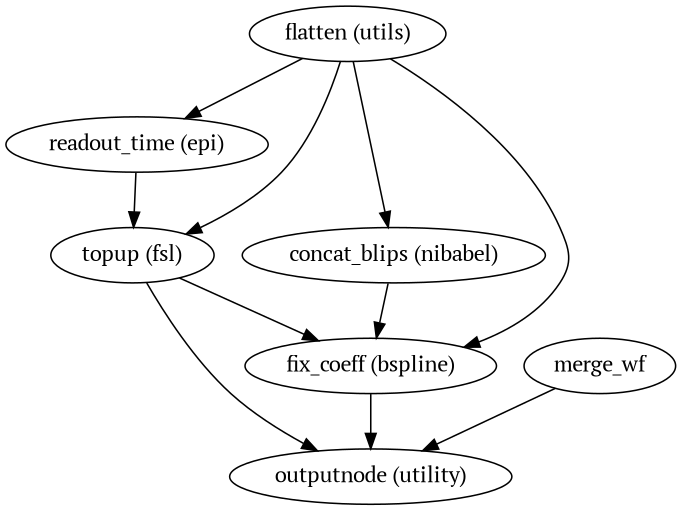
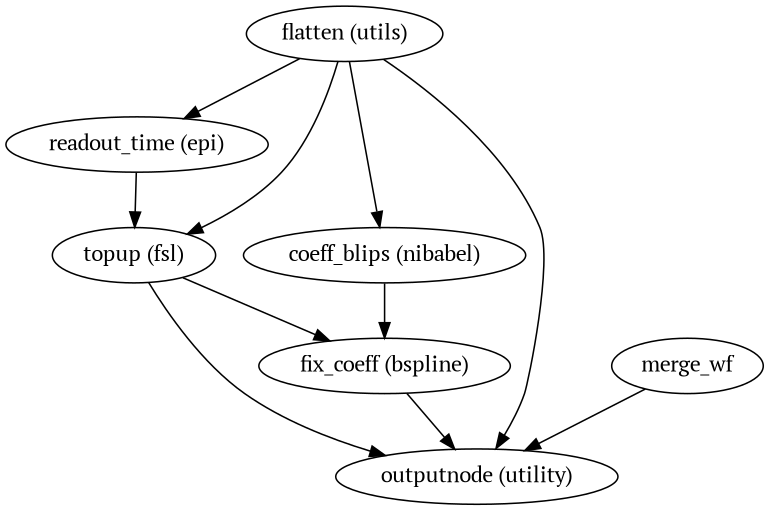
(540, 192) -> (536, 220)
(394, 255) -> (385, 255)
